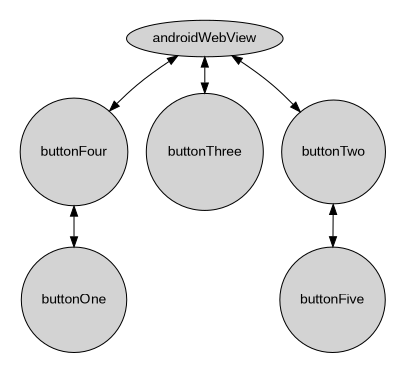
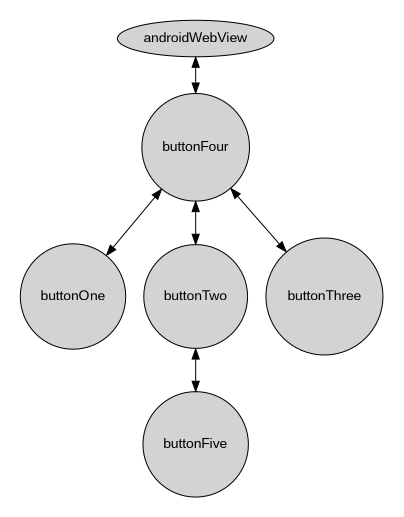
(205, 75) -> (259, 220)
(264, 78) -> (196, 223)
